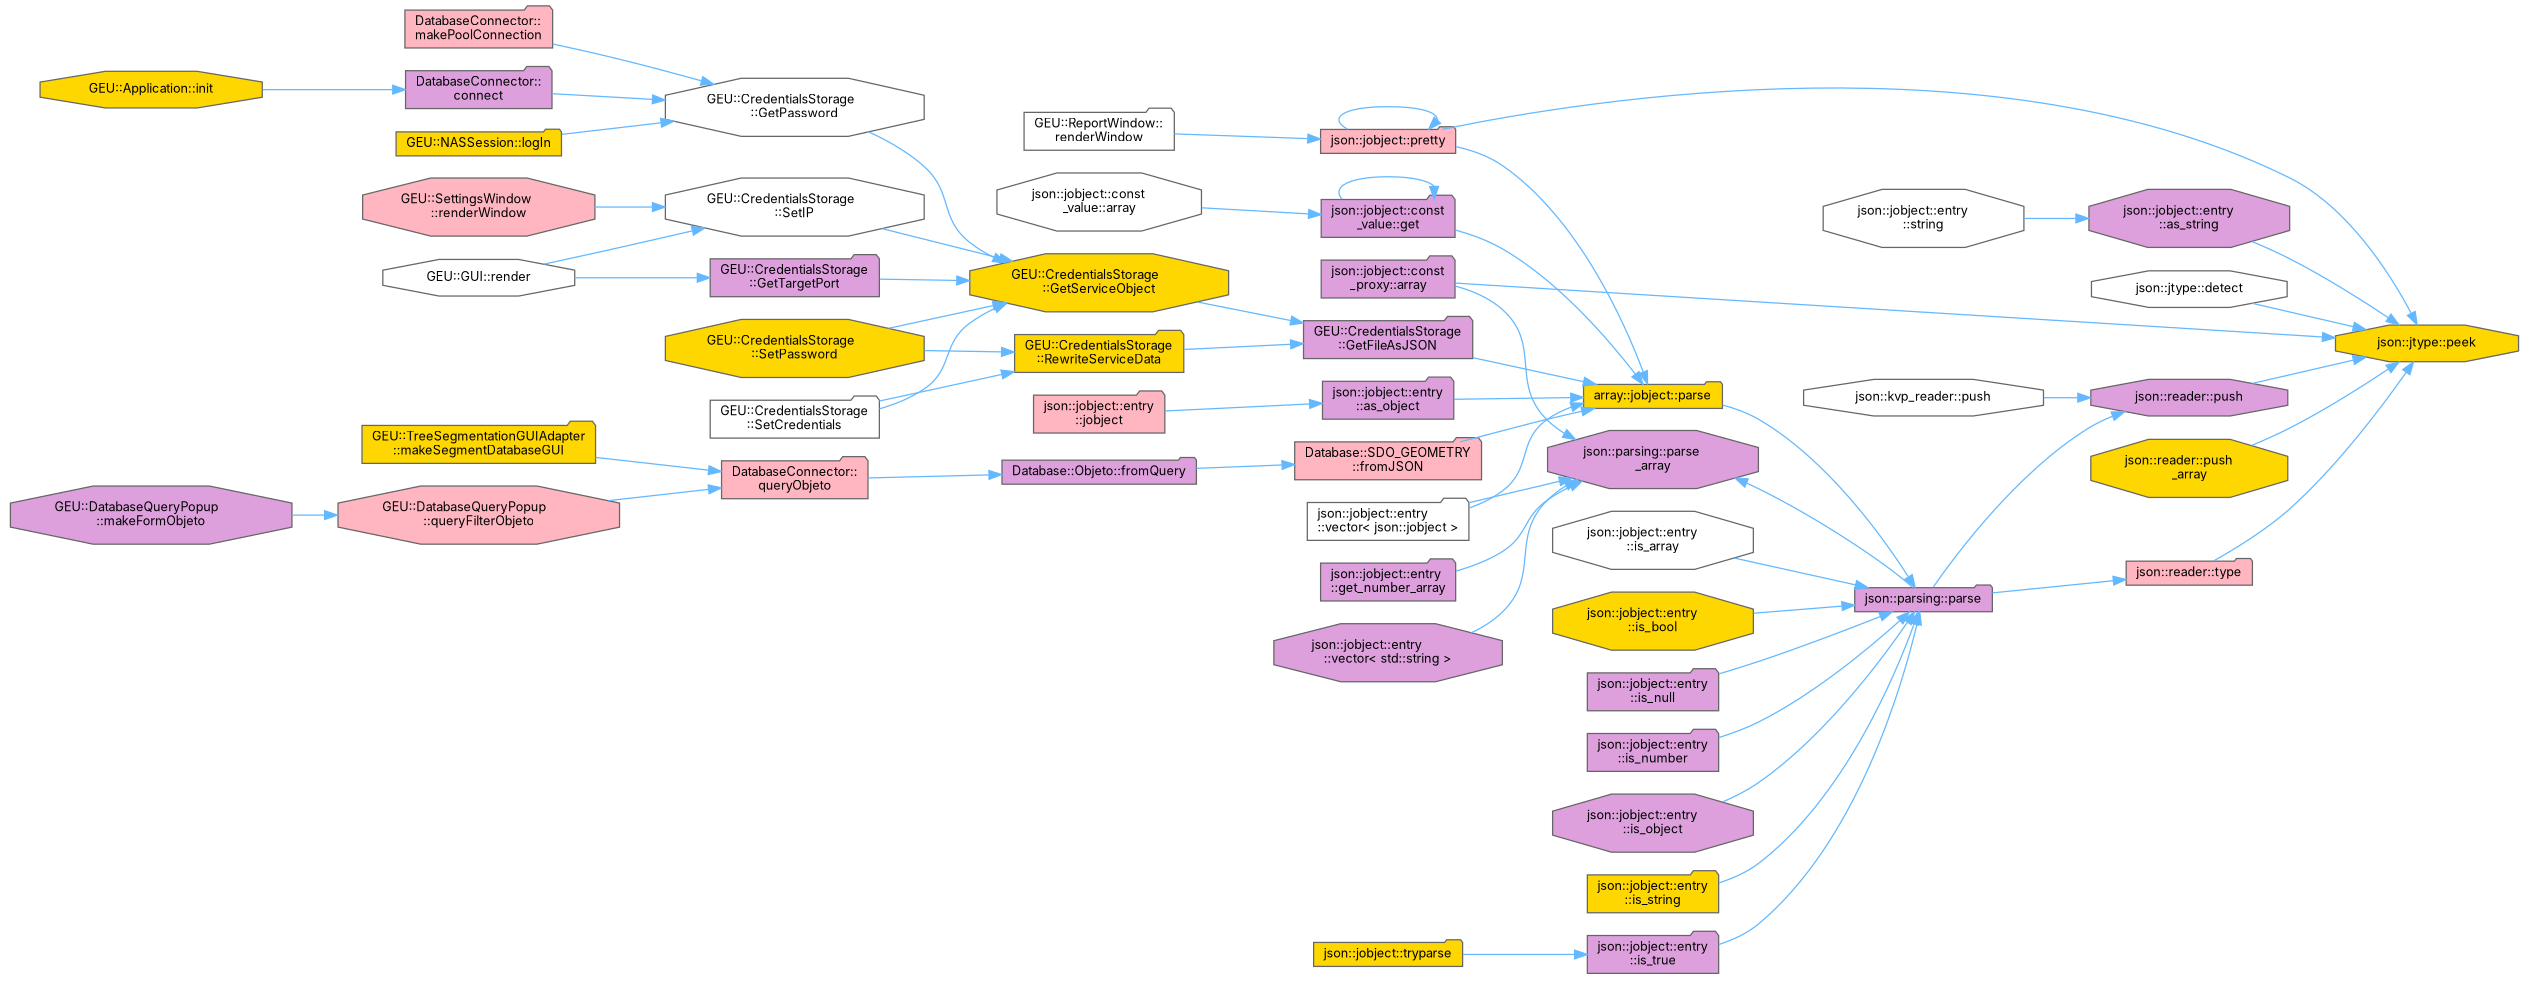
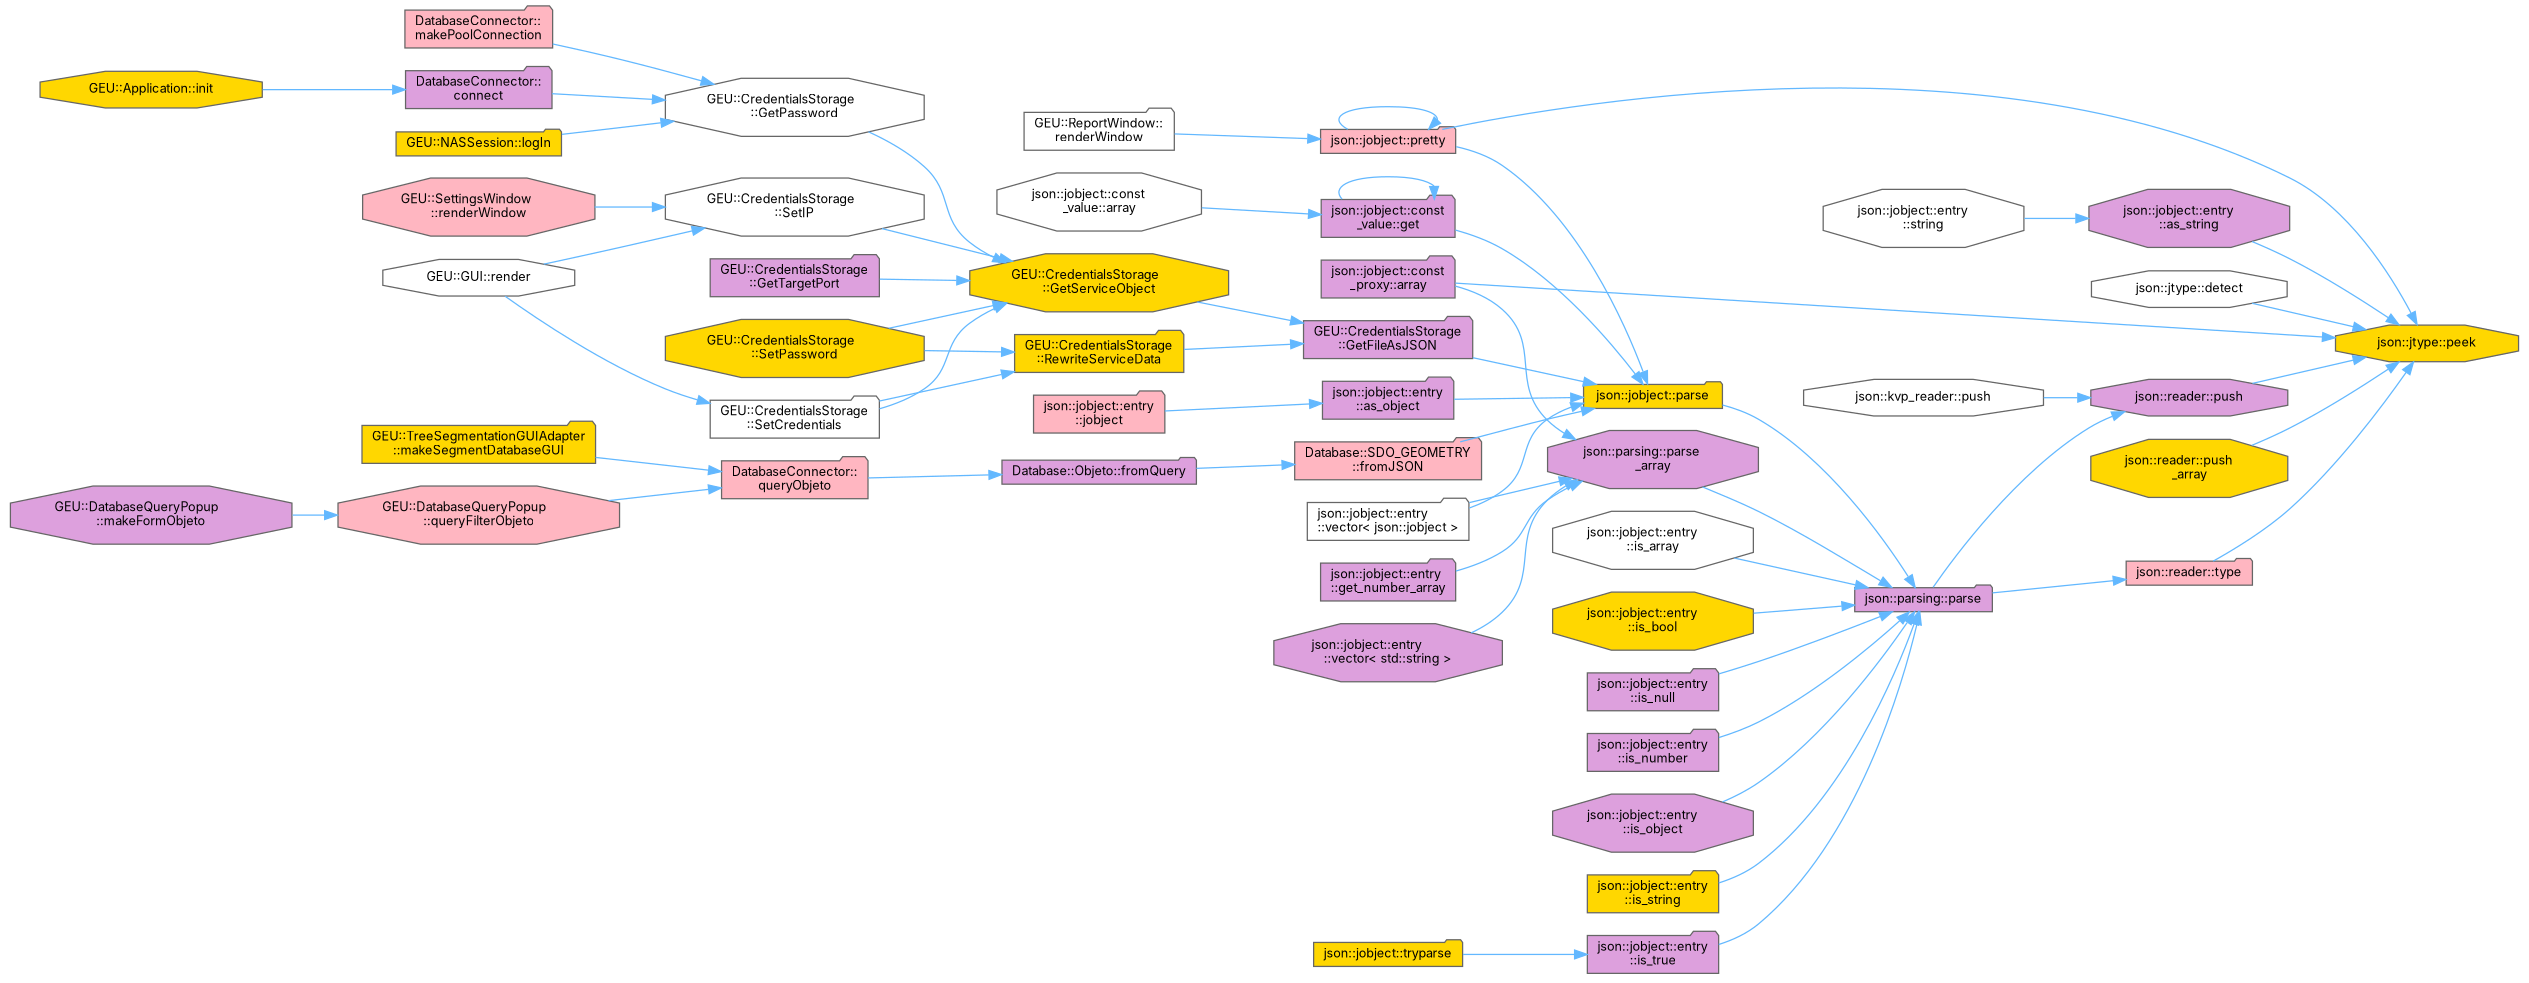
(636, 278) -> (597, 355)
(1653, 396) -> (1653, 396)
(1833, 530) -> (1794, 530)
